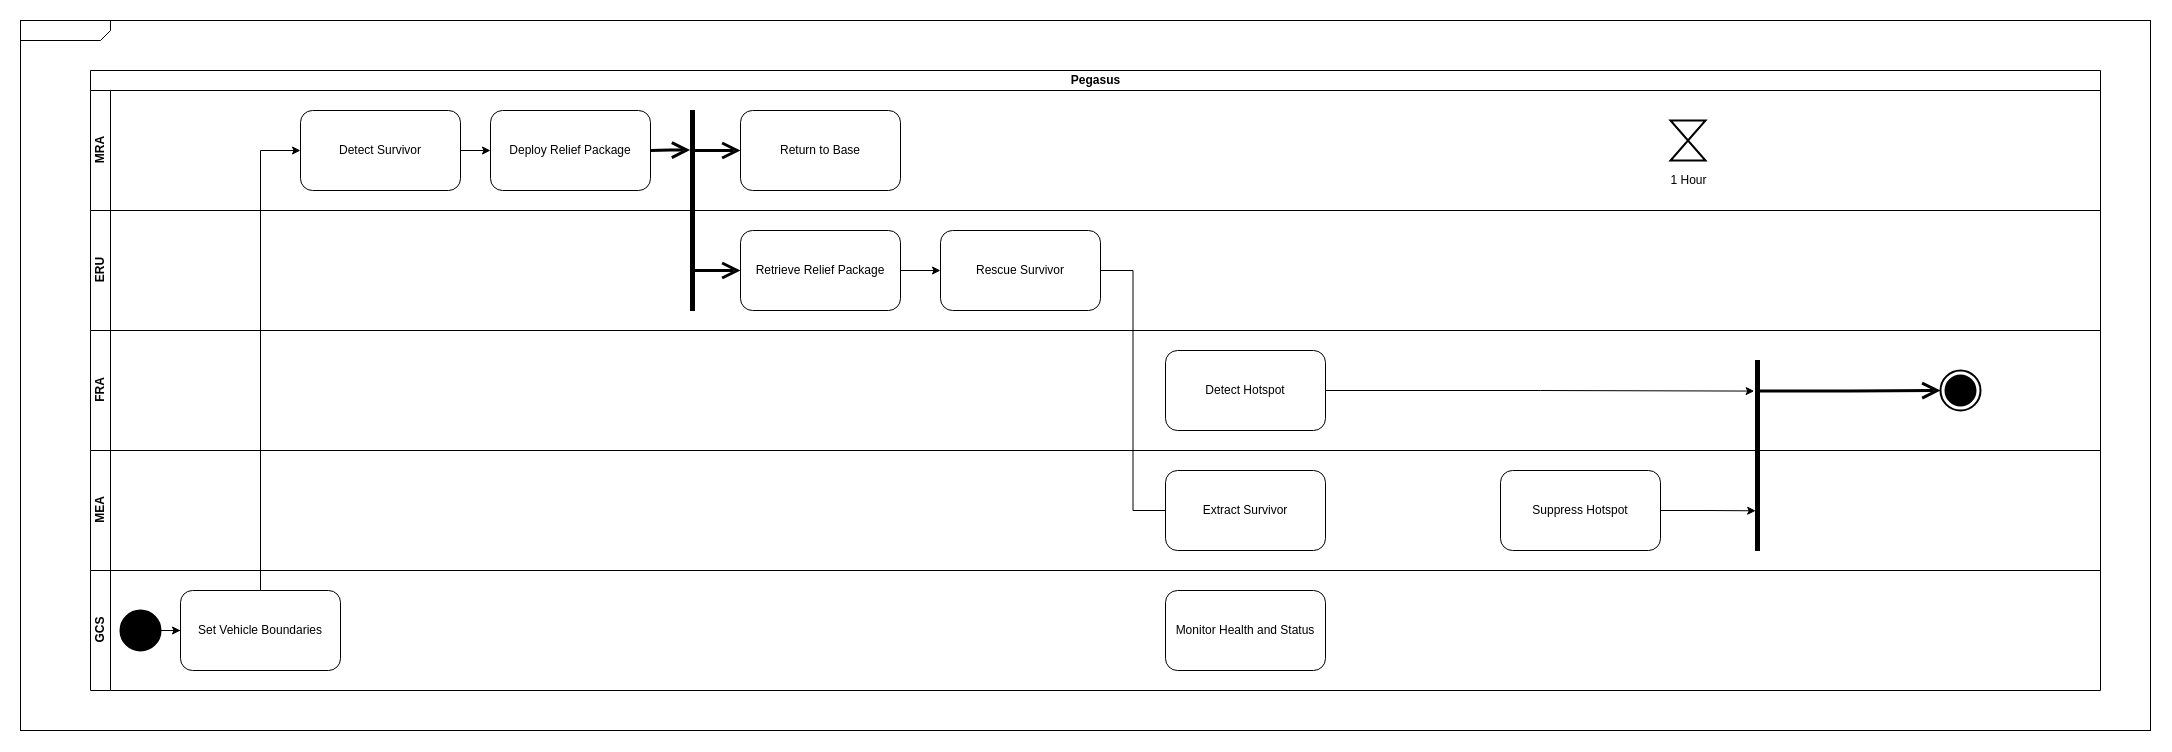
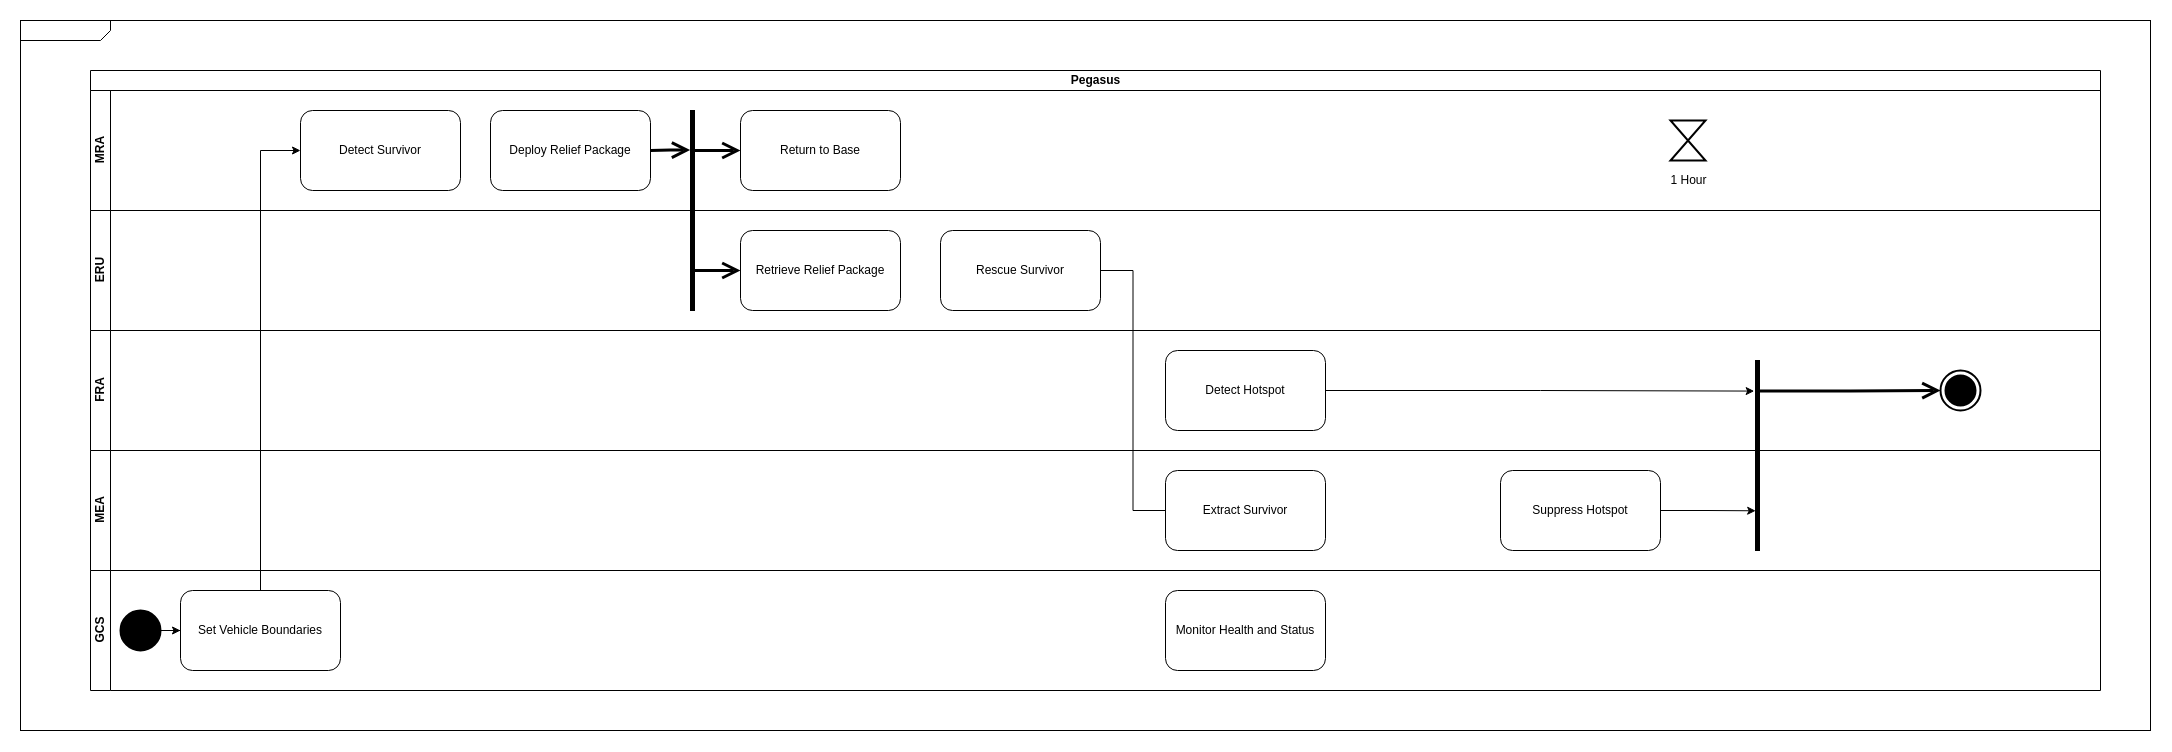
(480, 151) -> none
(917, 271) -> none
